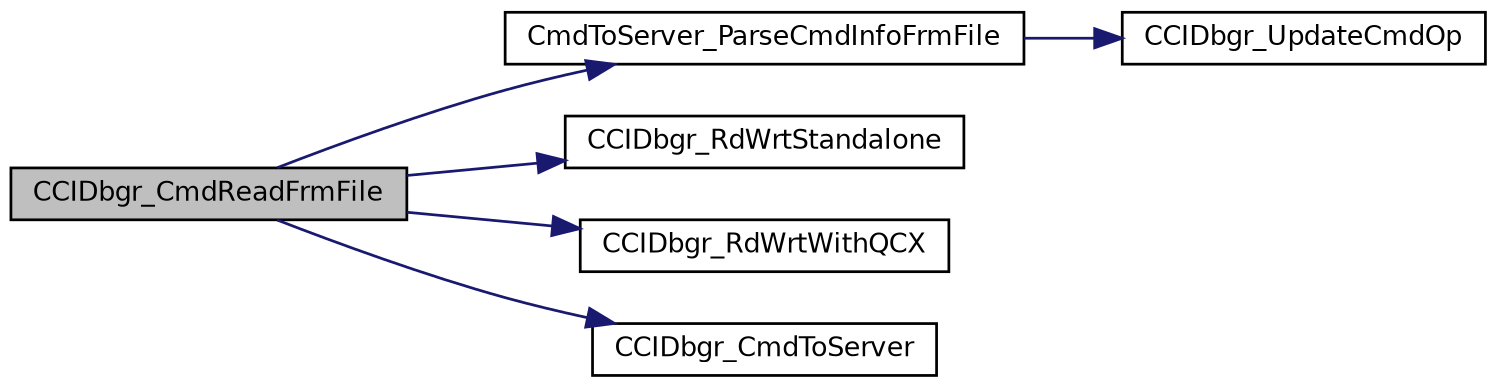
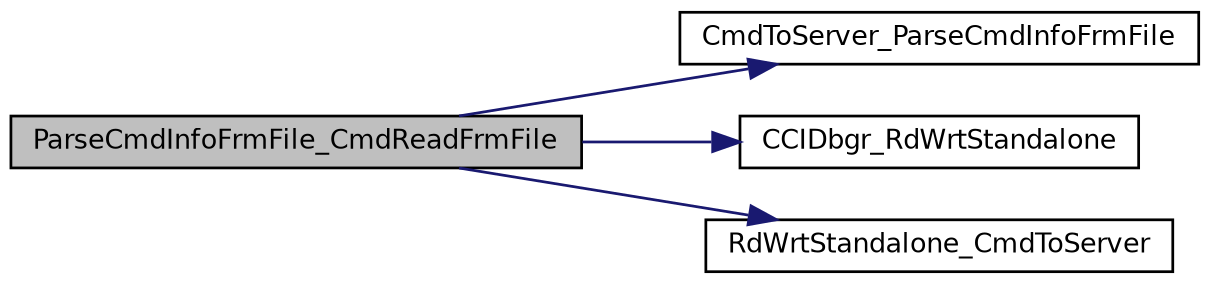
(1304, 38) -> none
(209, 194) -> (296, 142)
(765, 246) -> none
(765, 350) -> (939, 246)
